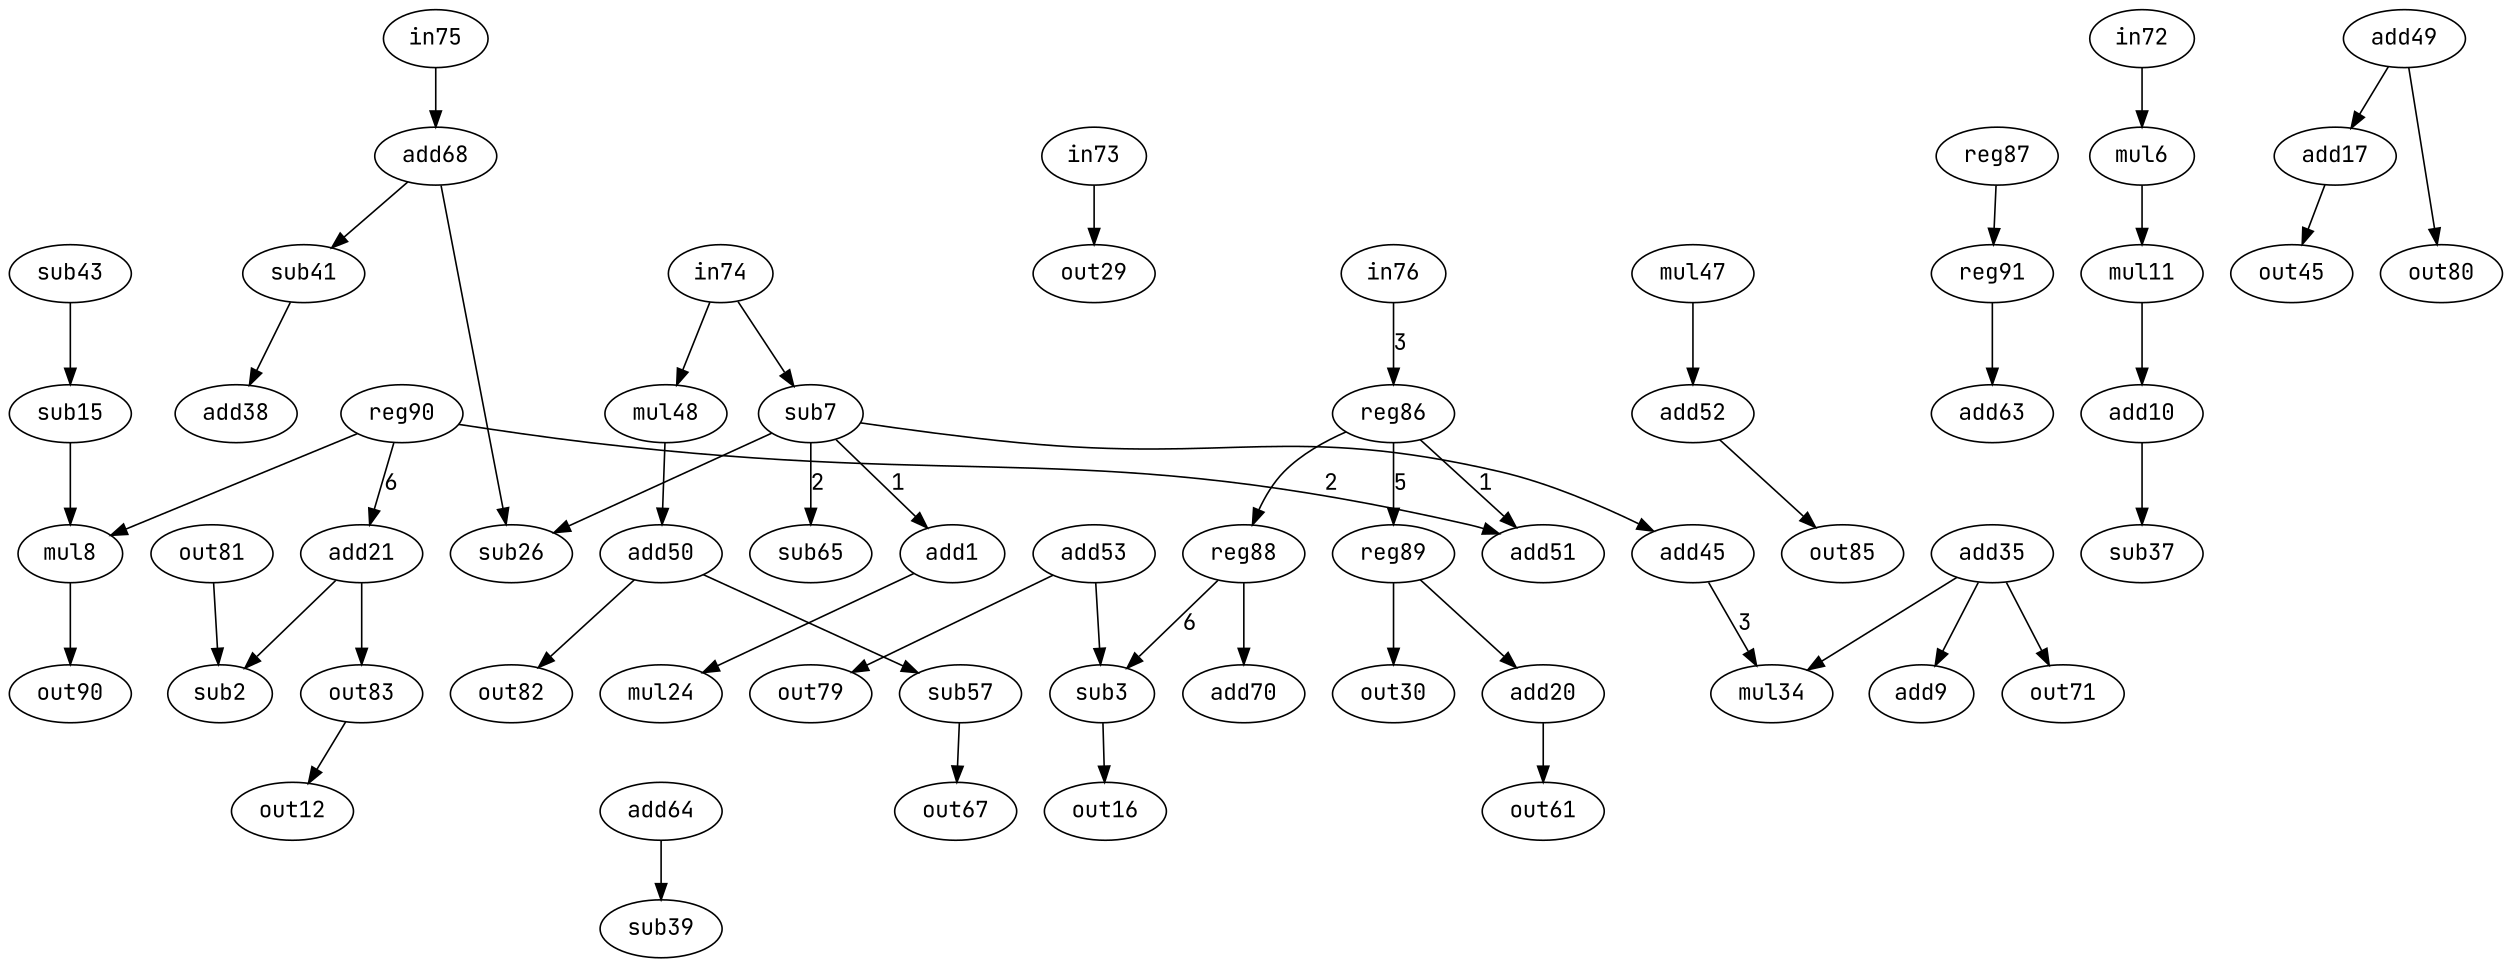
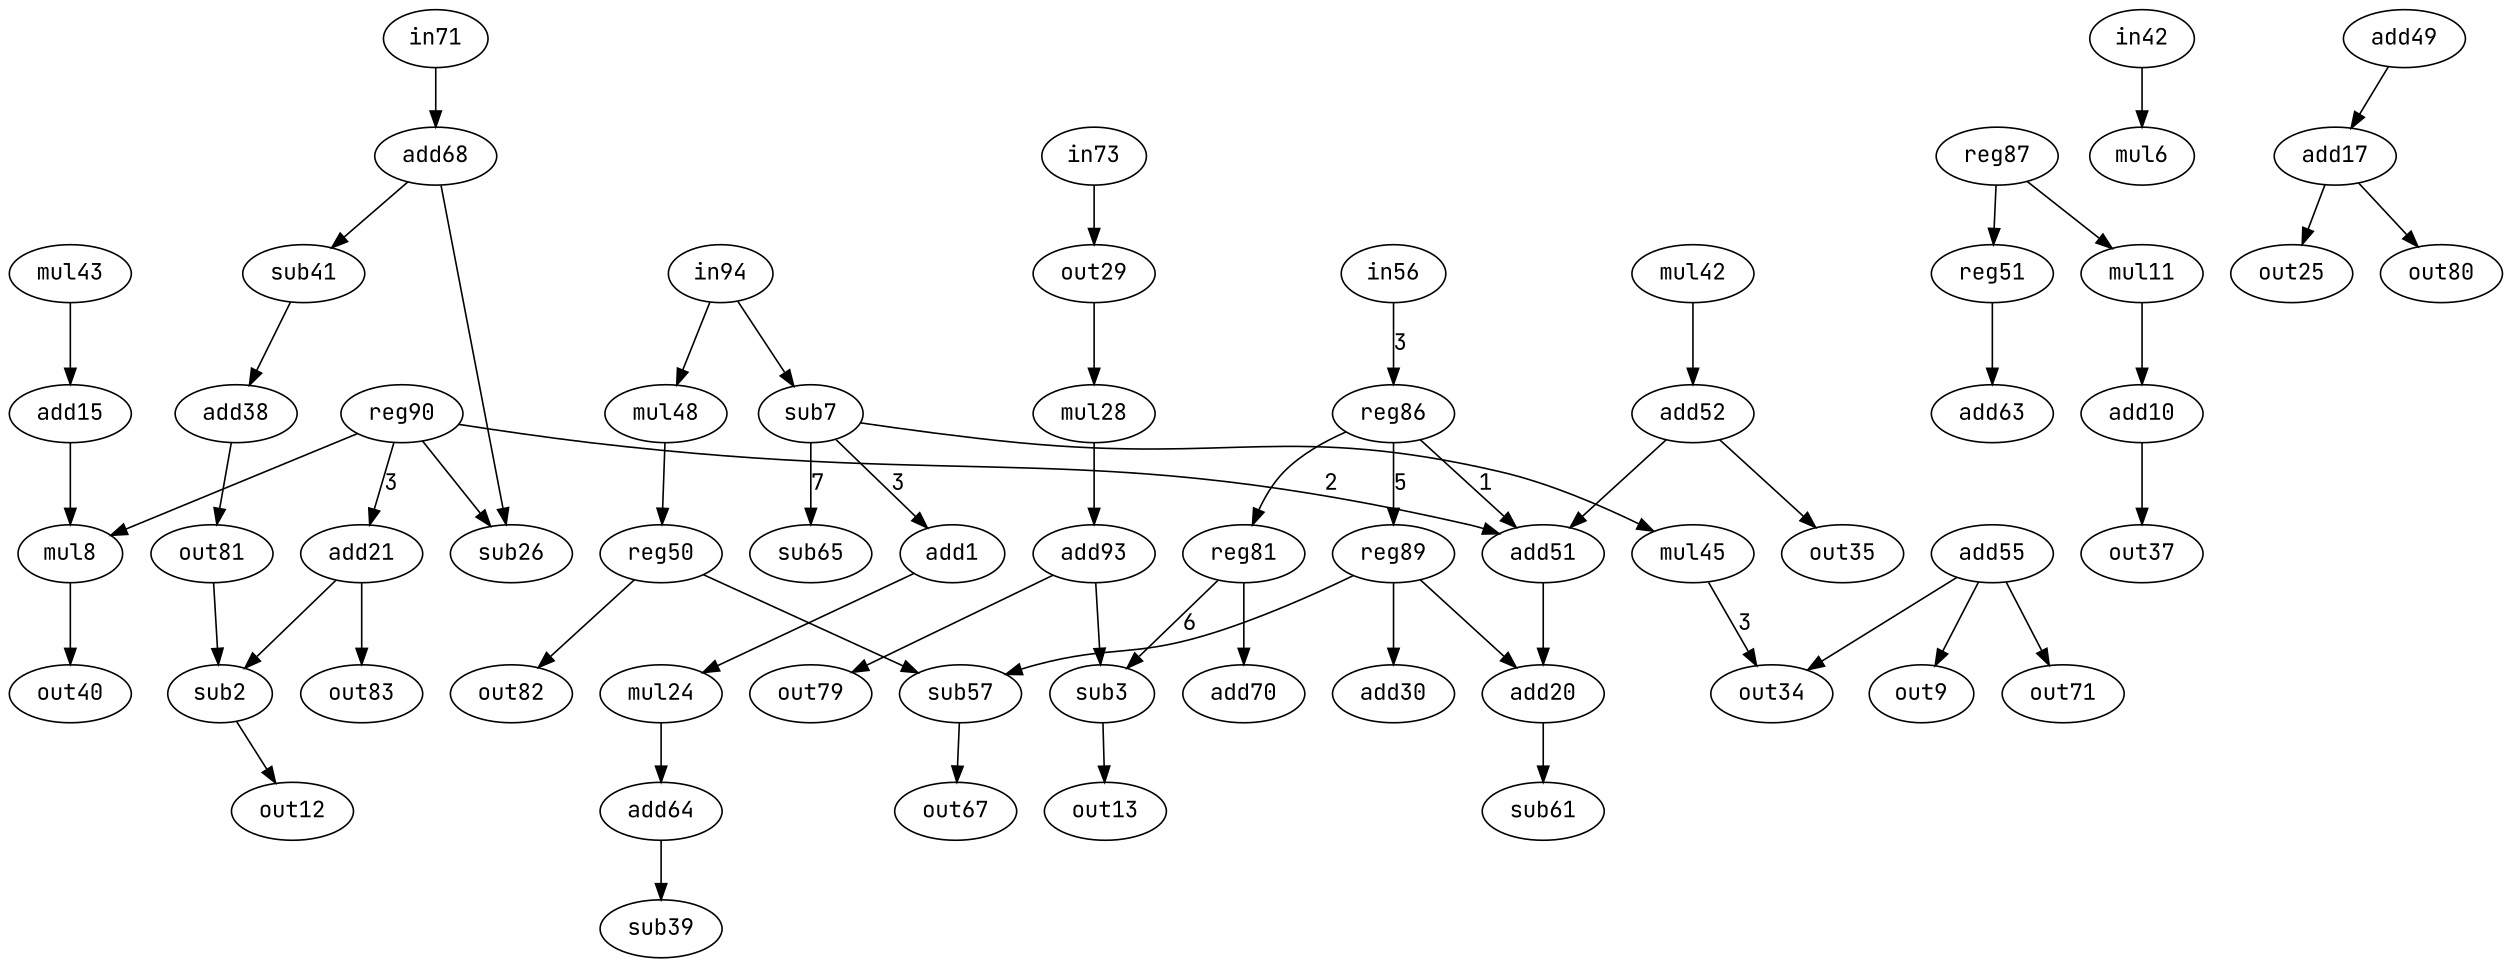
(436, 39) -> (436, 39)
(2142, 39) -> (2142, 39)
(2422, 148) -> (2383, 209)
(2142, 207) -> (2063, 210)
(70, 274) -> (70, 274)
(721, 274) -> (721, 274)
(1394, 274) -> (1394, 274)
(1693, 274) -> (1693, 274)
(1992, 274) -> (1992, 274)
(2292, 274) -> (2292, 274)
(70, 414) -> (70, 414)
none -> (1094, 414)
none -> (225, 476)
(675, 477) -> (451, 477)
none -> (1624, 478)
(391, 484) -> (391, 484)
(818, 484) -> (818, 484)
(899, 484) -> (899, 484)
(661, 554) -> (661, 554)
(1094, 554) -> (1094, 554)
(1244, 554) -> (1244, 554)
(1693, 554) -> (1693, 554)
(1843, 554) -> (1843, 554)
(1992, 554) -> (1992, 554)
(2142, 554) -> (2142, 554)
none -> (1543, 616)
none -> (1192, 639)
(70, 694) -> (70, 694)
(1394, 694) -> (1394, 694)
(1772, 694) -> (1772, 694)
(1922, 694) -> (1922, 694)
none -> (661, 745)
(331, 746) -> (252, 745)
(1105, 811) -> (1105, 811)
(1543, 811) -> (1543, 811)
